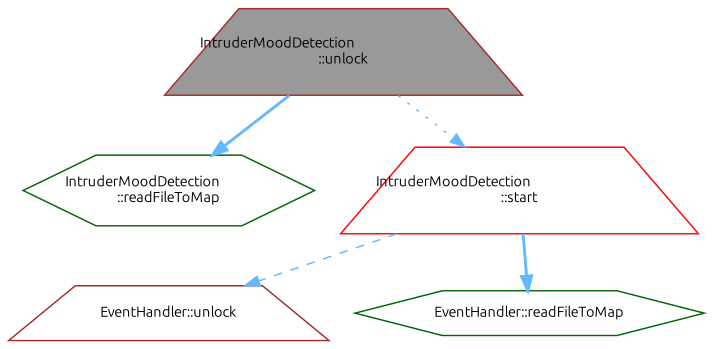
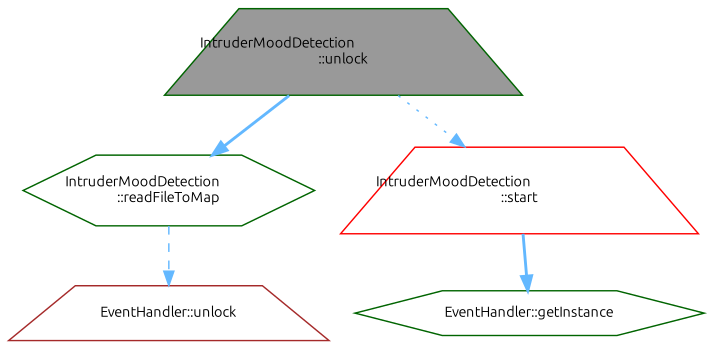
(343, 52) -> (343, 52)
(328, 257) -> (169, 249)
(530, 313) -> (530, 313)
